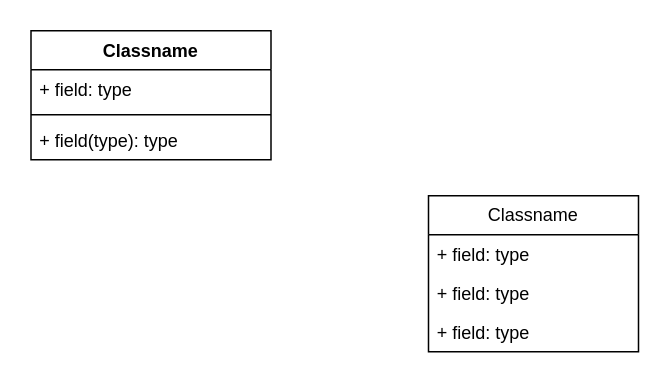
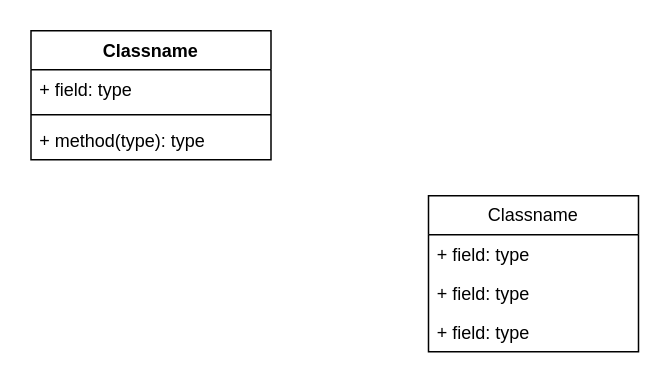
(124, 142) -> (134, 142)
